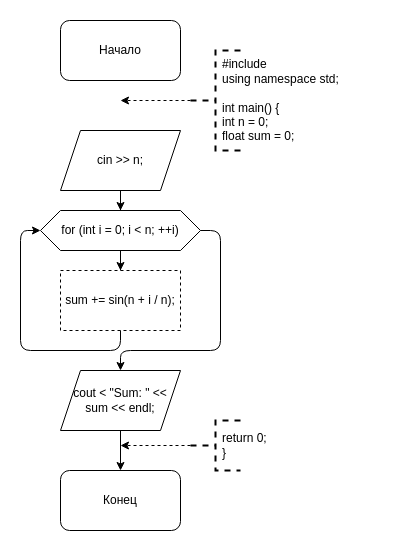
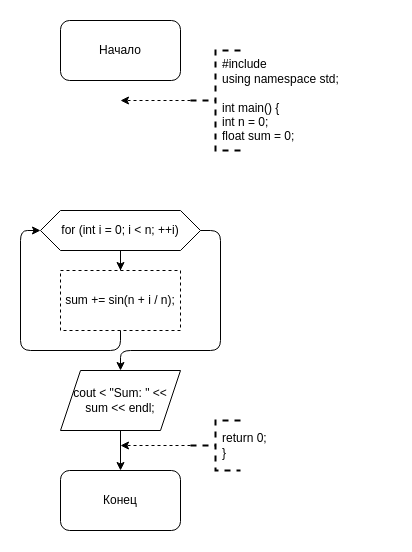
(121, 161) -> none
(121, 205) -> none
